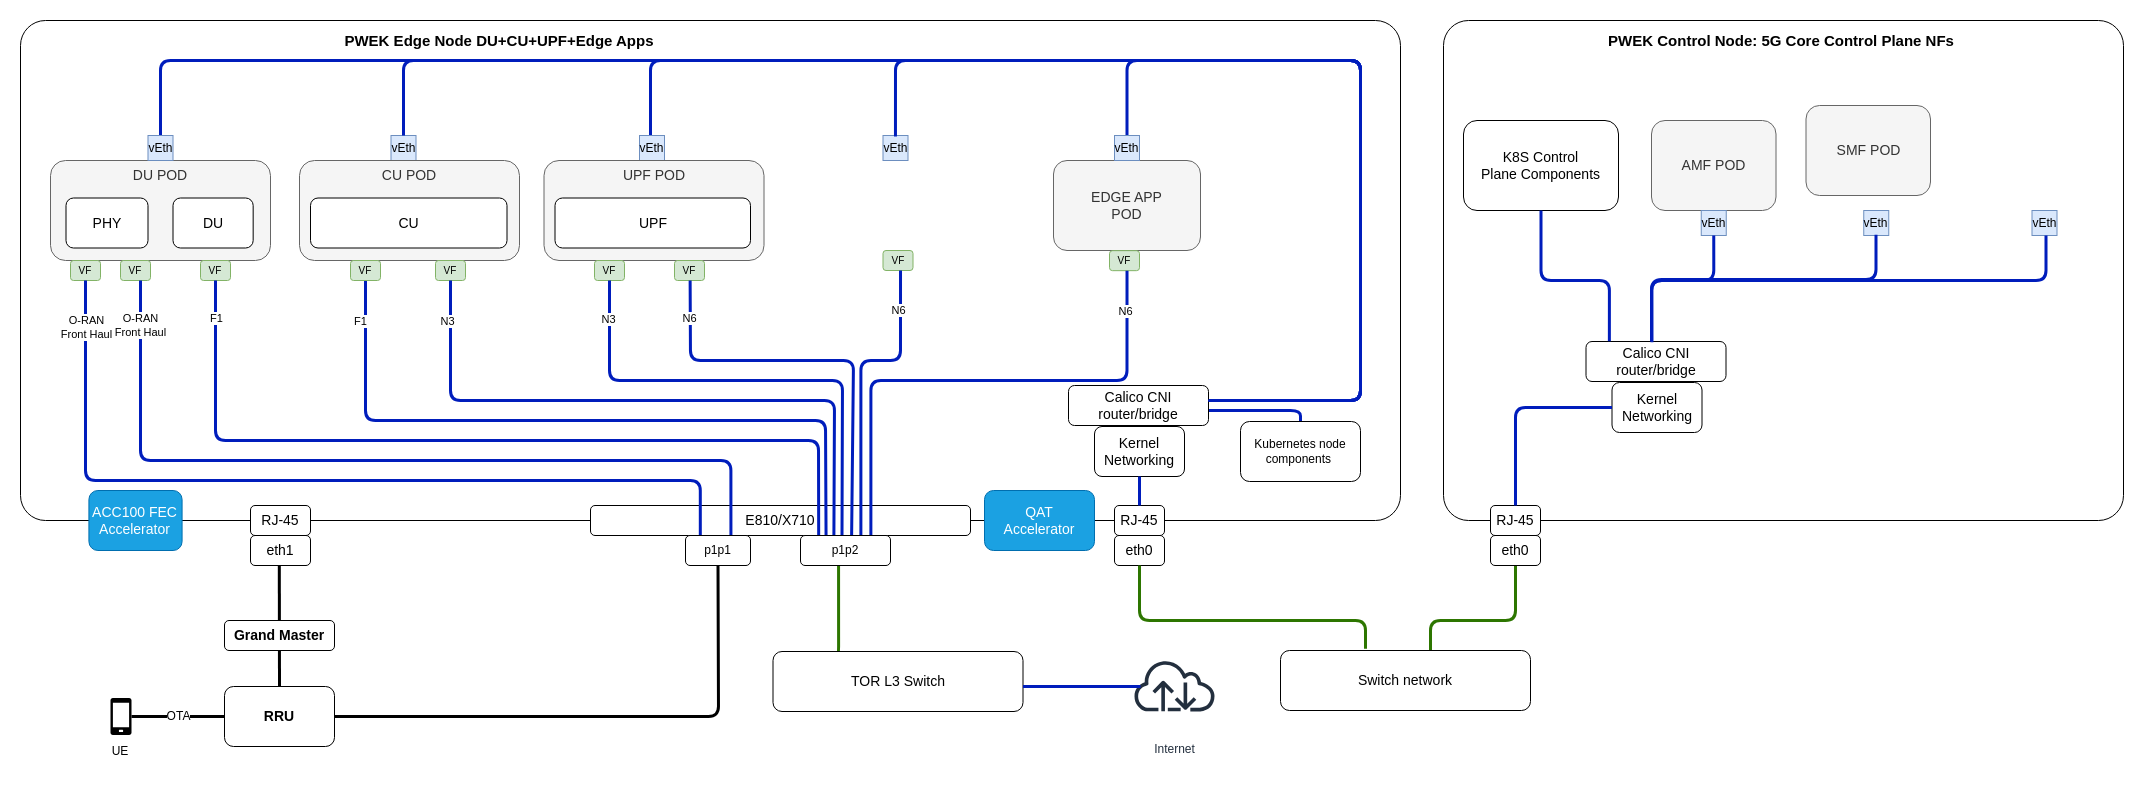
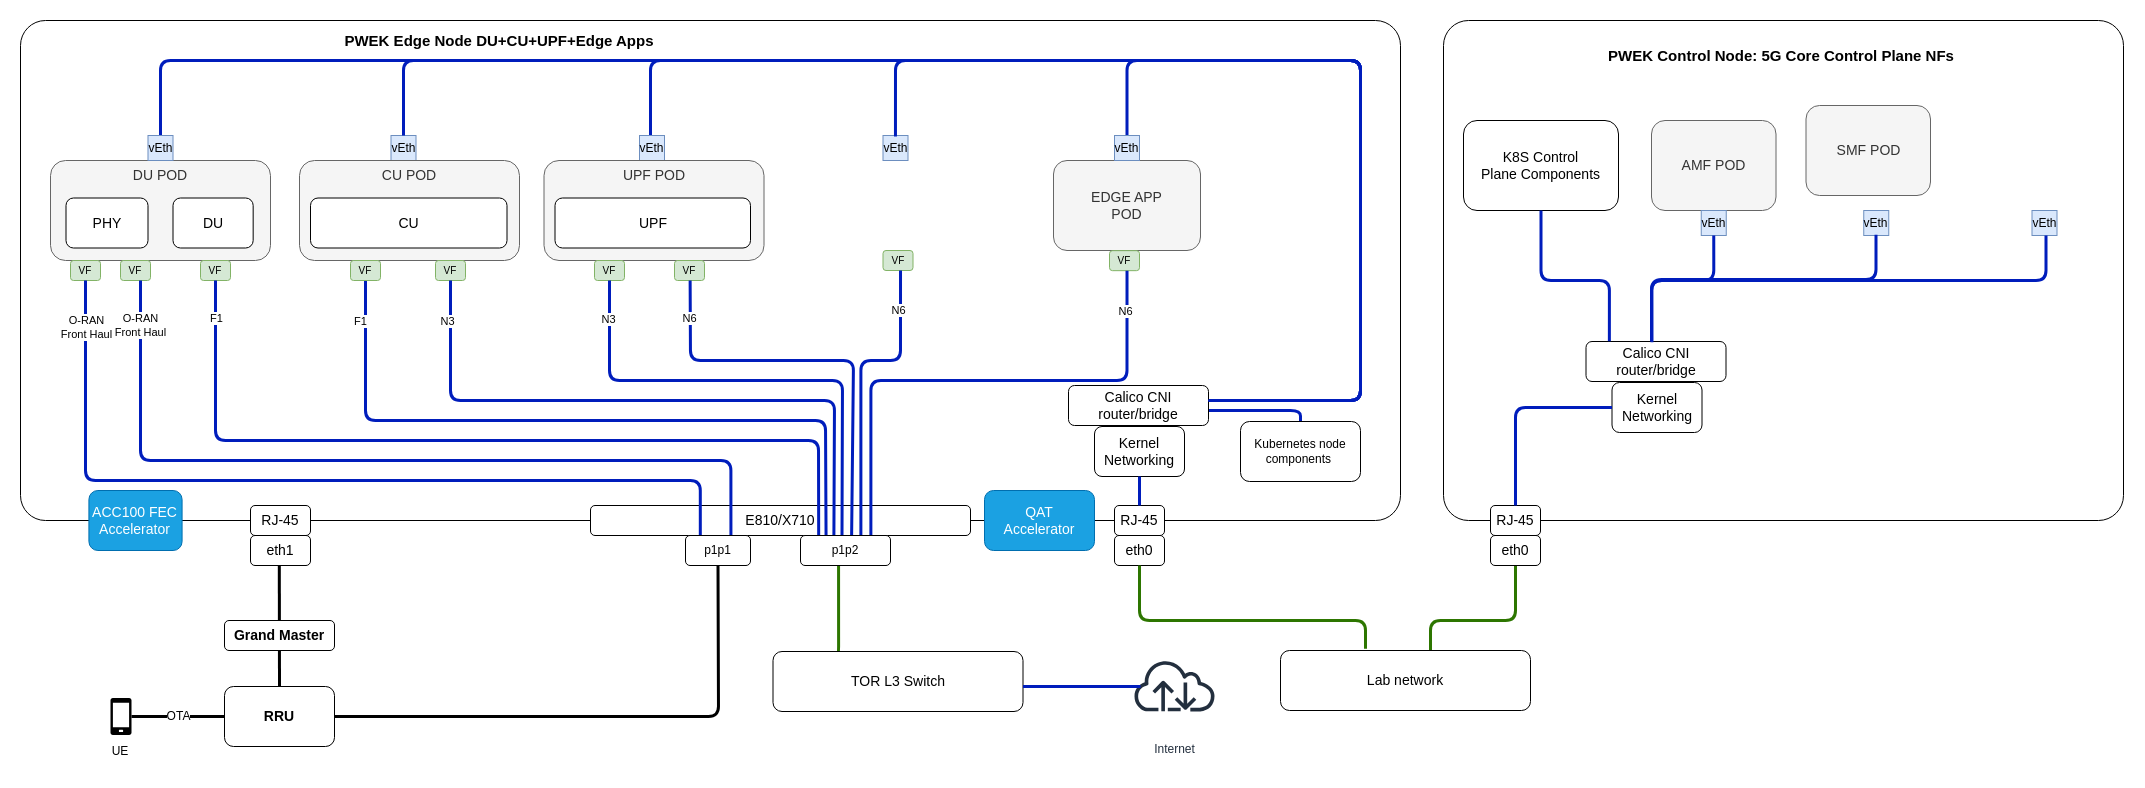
(1781, 41) -> (1781, 56)
(1406, 681) -> (1406, 681)
